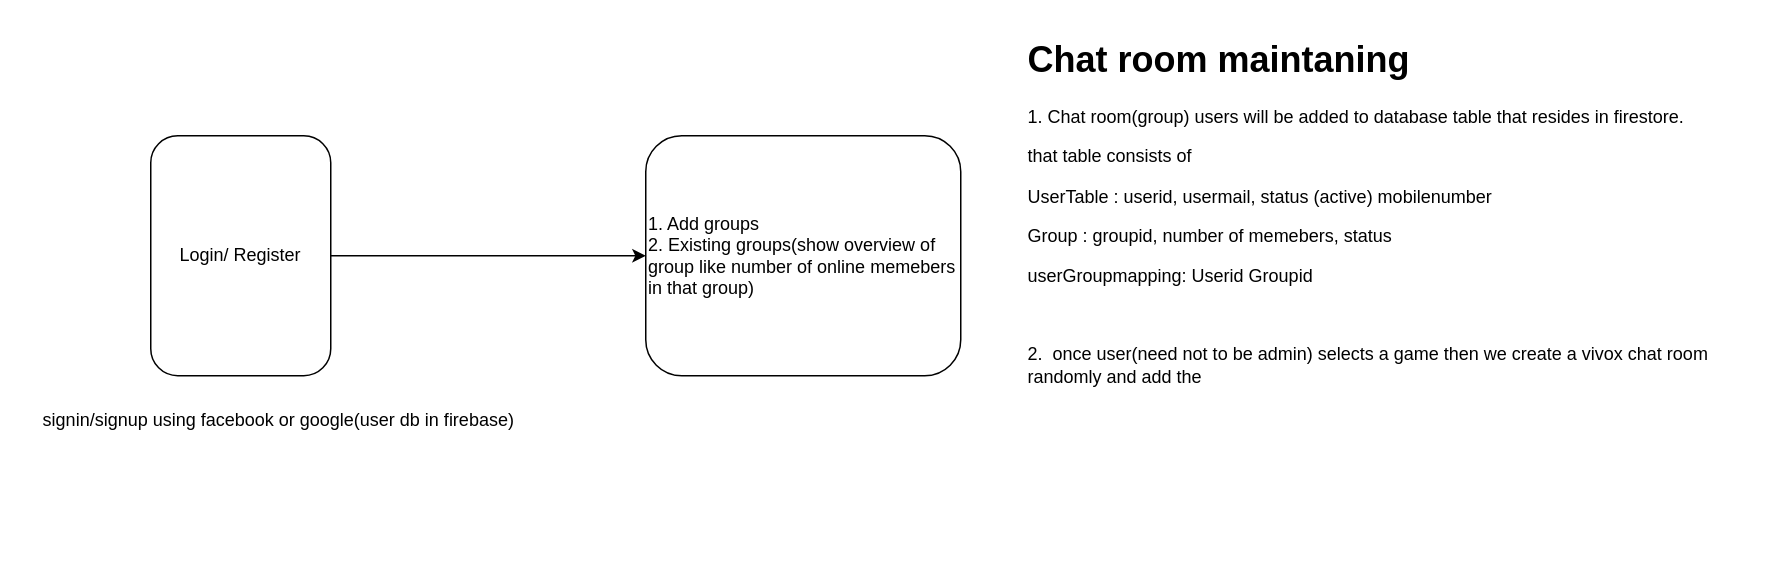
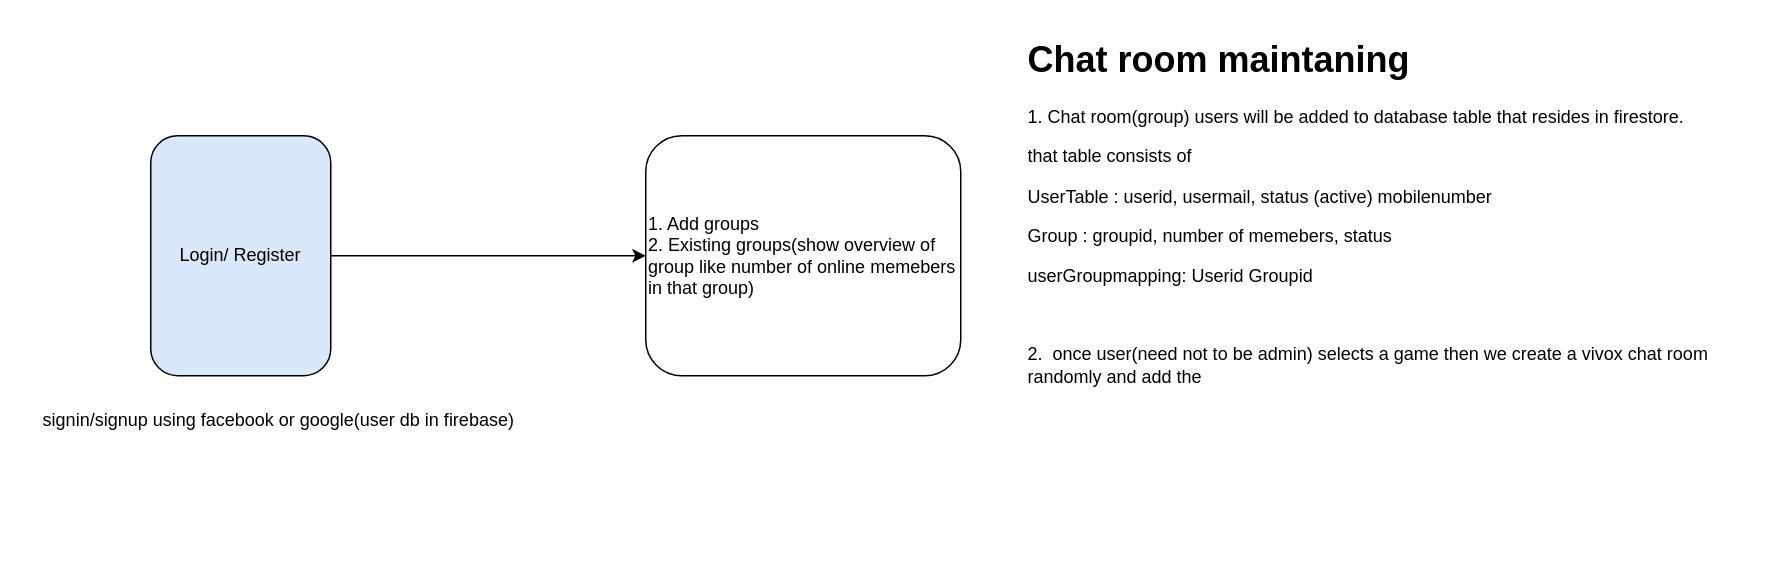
(241, 256) -> (241, 256)
